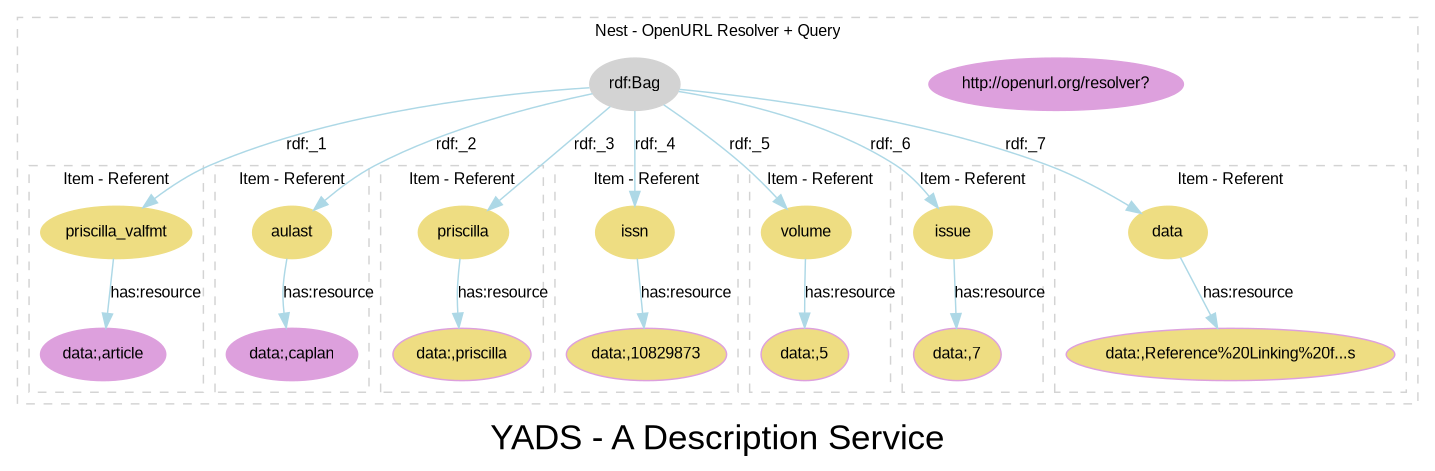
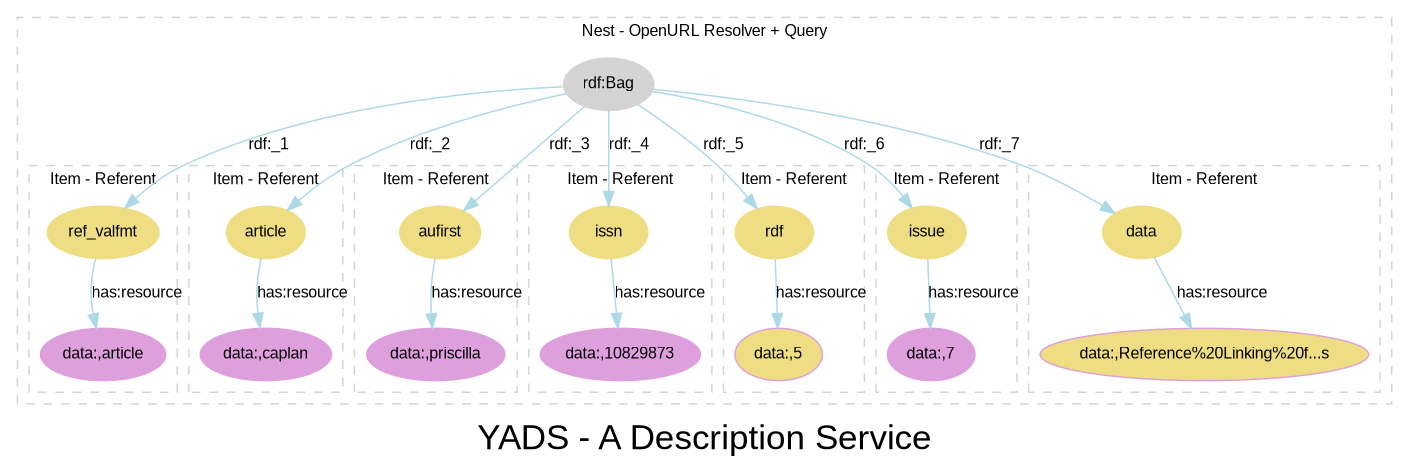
(1056, 84) -> none
(116, 232) -> (103, 232)
(292, 232) -> (266, 232)
(463, 232) -> (440, 232)
(806, 232) -> (774, 232)
(462, 354) -> (436, 354)
(646, 354) -> (620, 354)
(957, 354) -> (931, 354)
